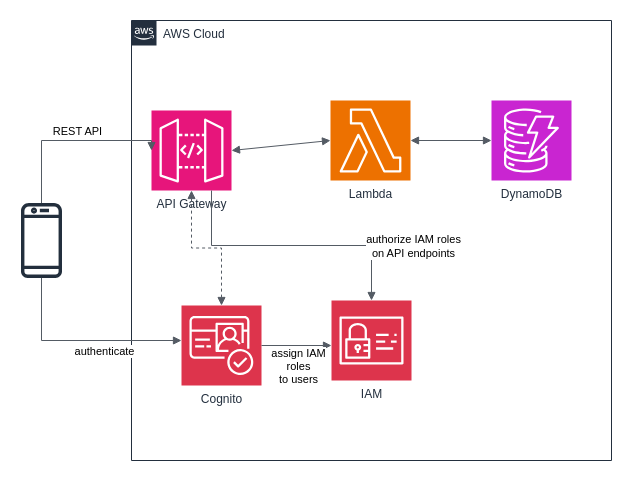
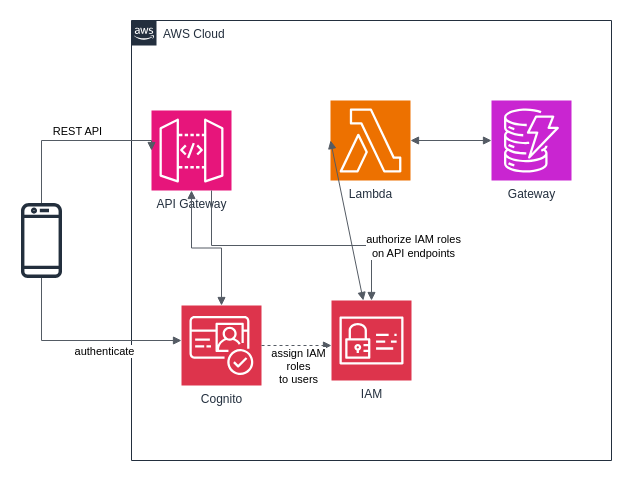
(281, 145) -> (347, 220)
(532, 195) -> (532, 195)
(207, 248) -> (207, 248)
(292, 346) -> (292, 346)
